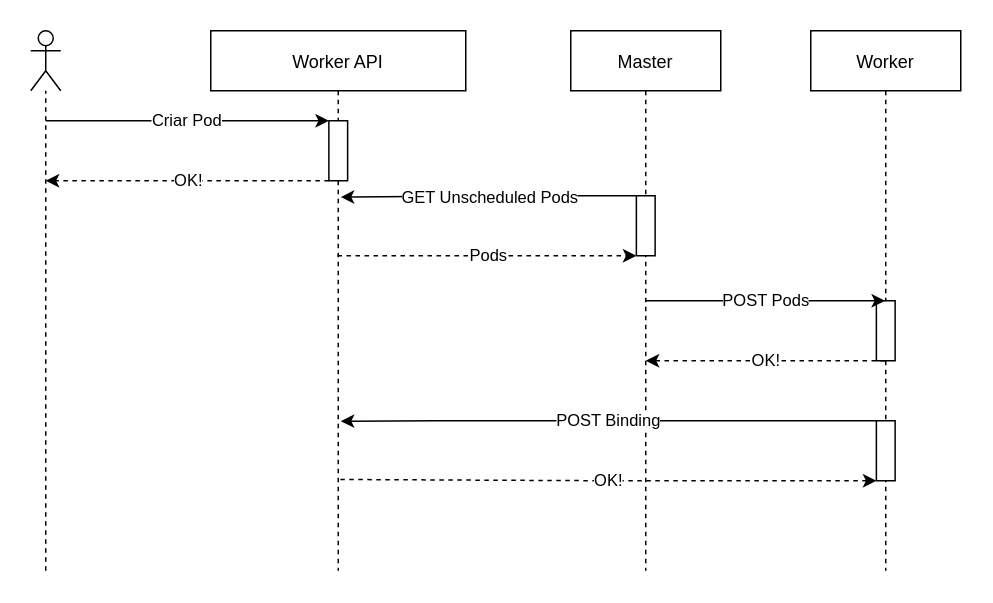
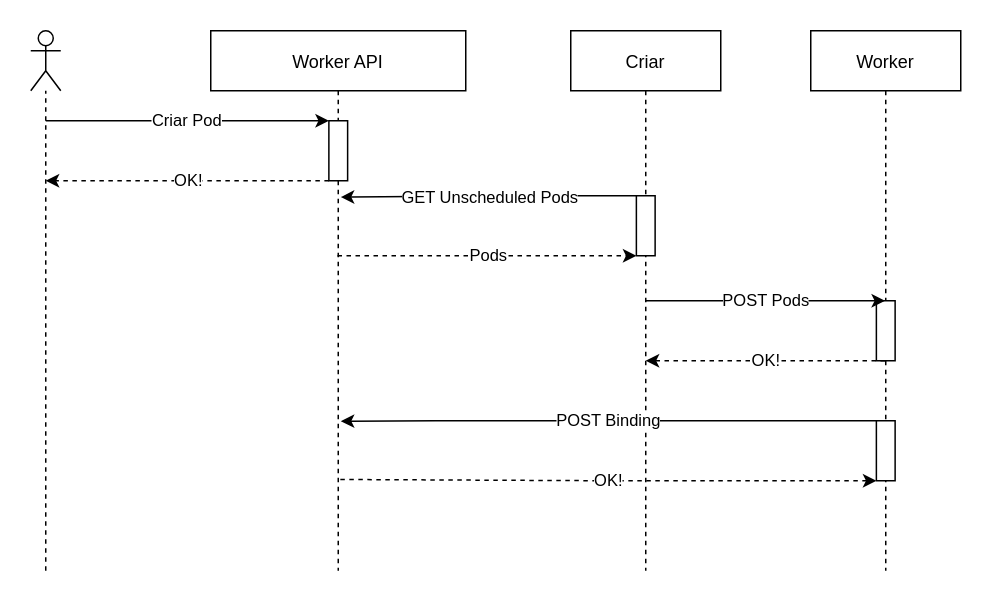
(645, 62) -> (645, 62)
